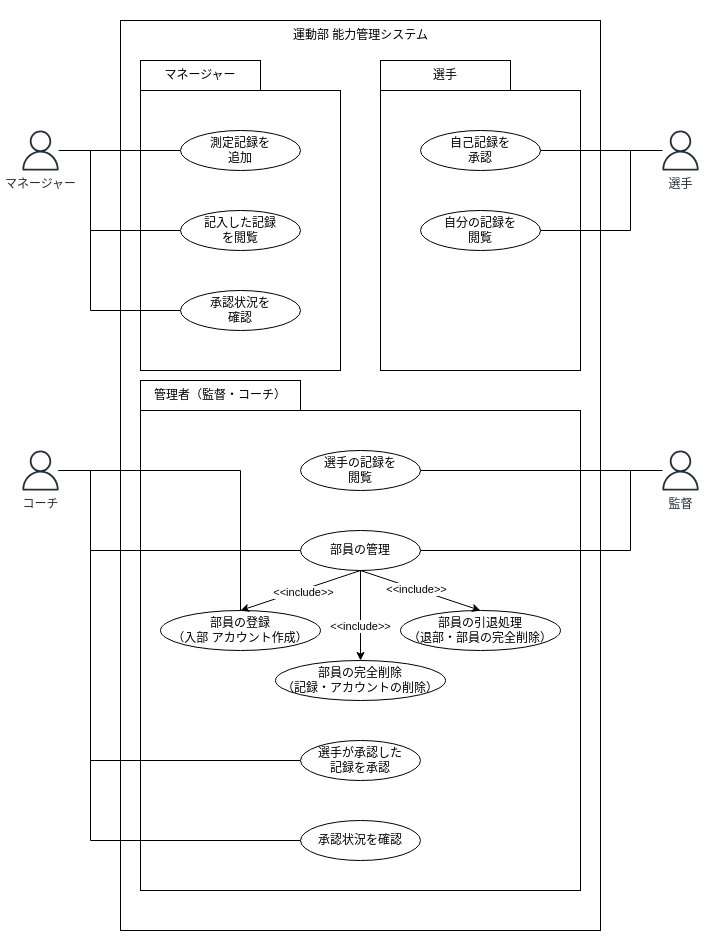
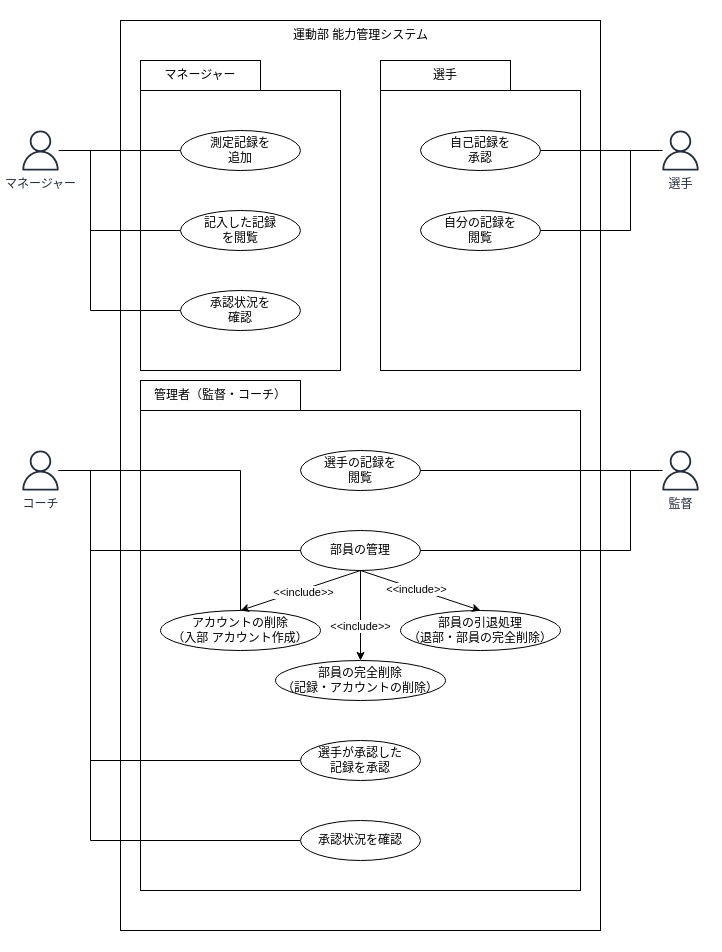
(241, 631) -> (241, 631)
